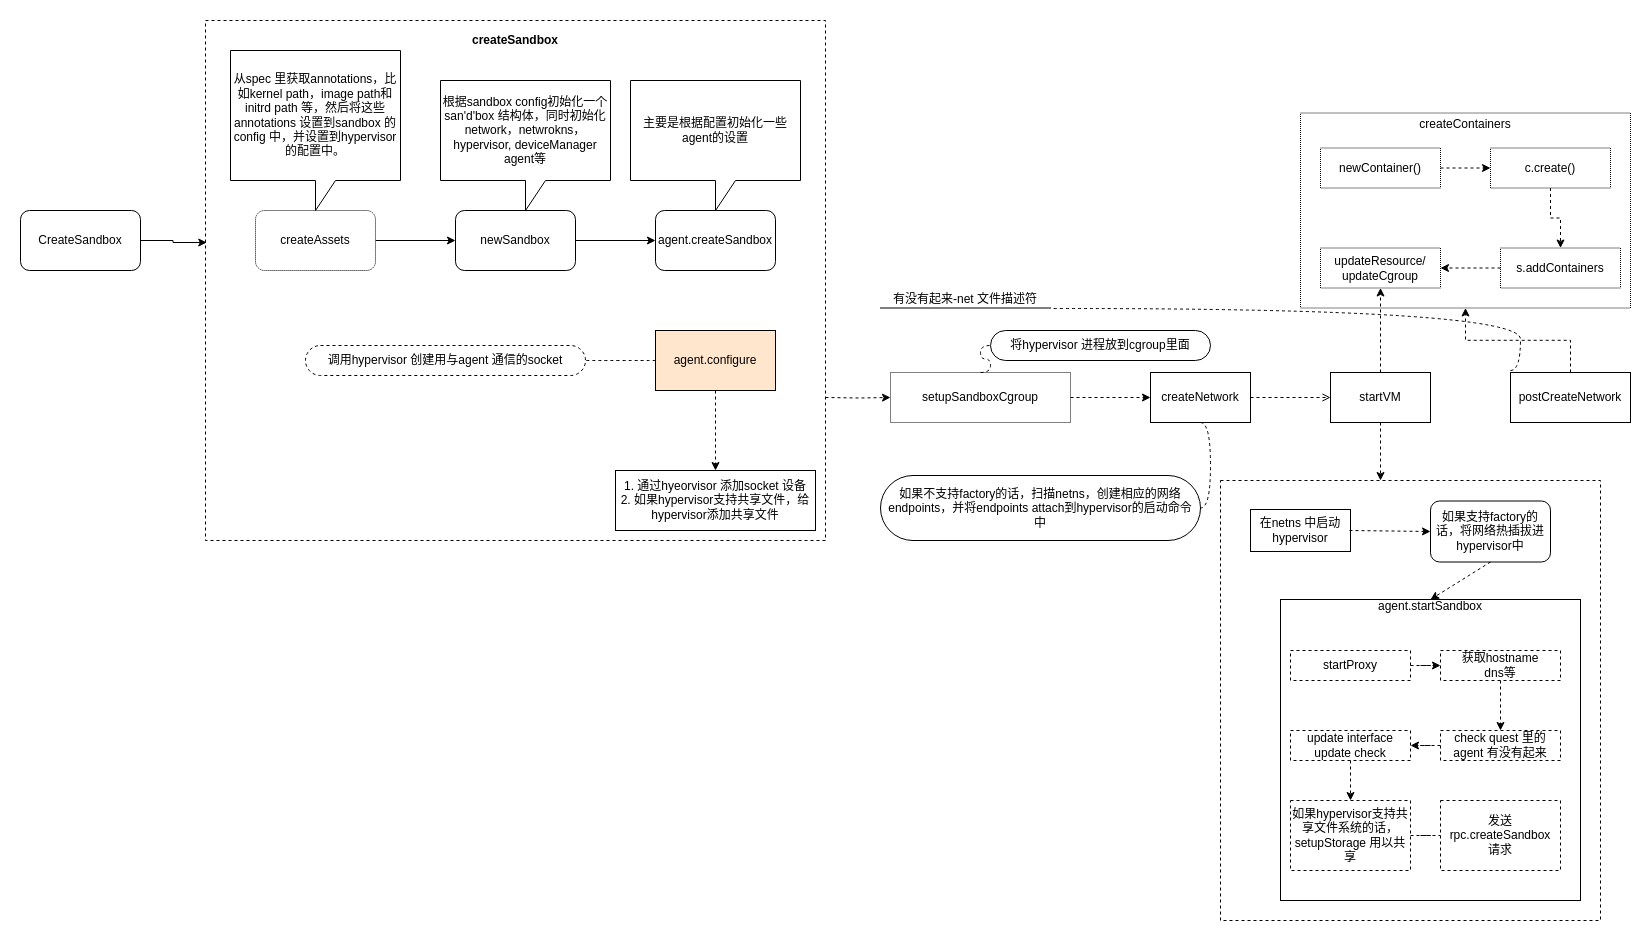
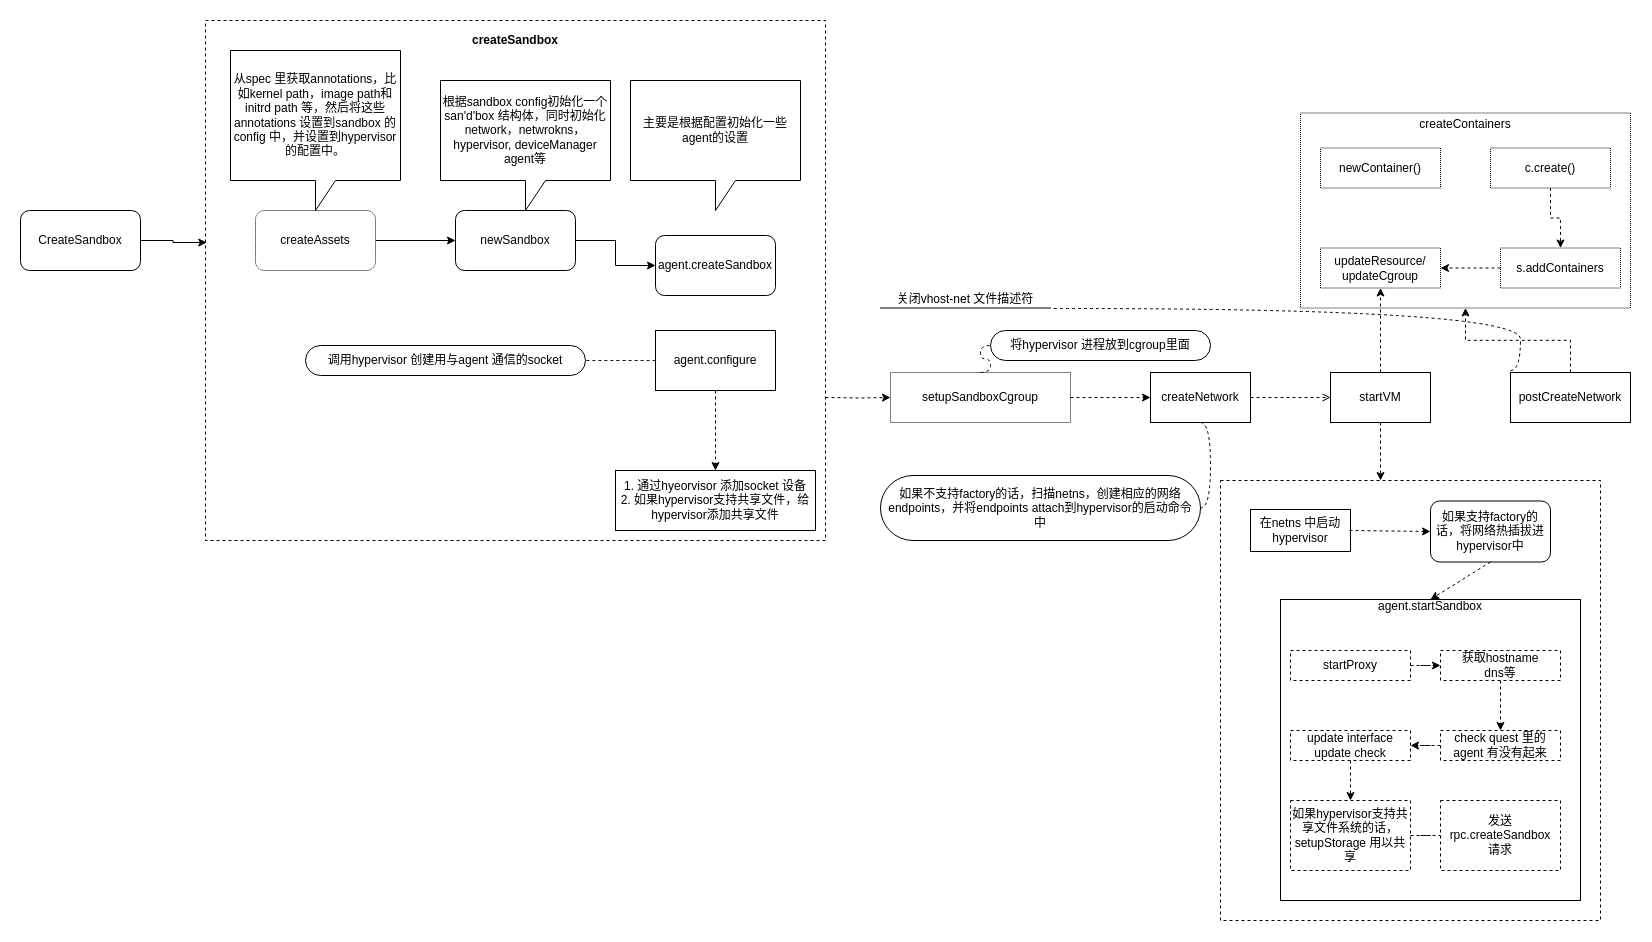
(1462, 168) -> none
(716, 241) -> (716, 266)
(966, 298) -> (966, 298)
(446, 361) -> (446, 361)
(716, 361) -> (716, 361)
